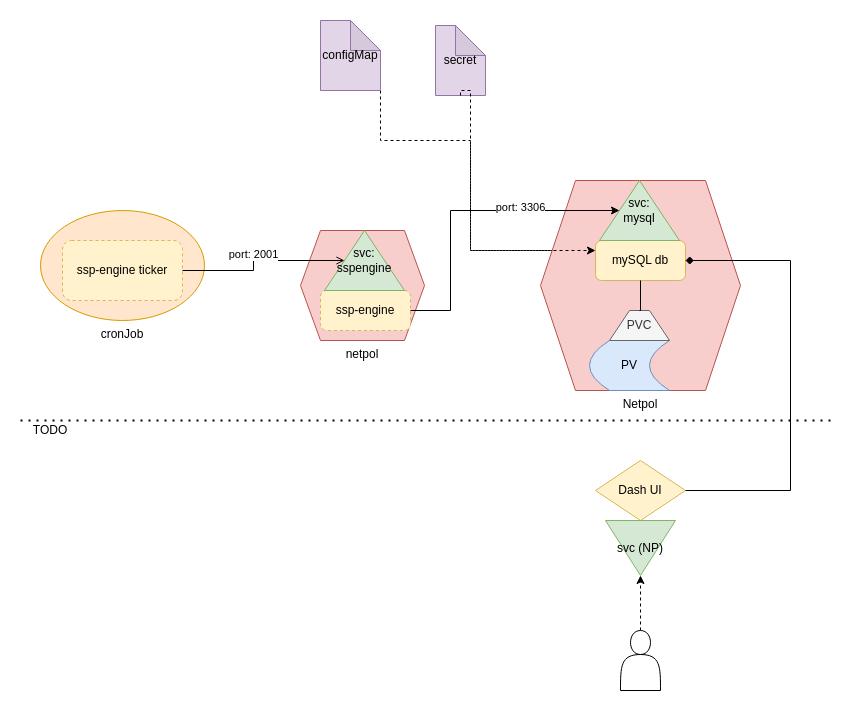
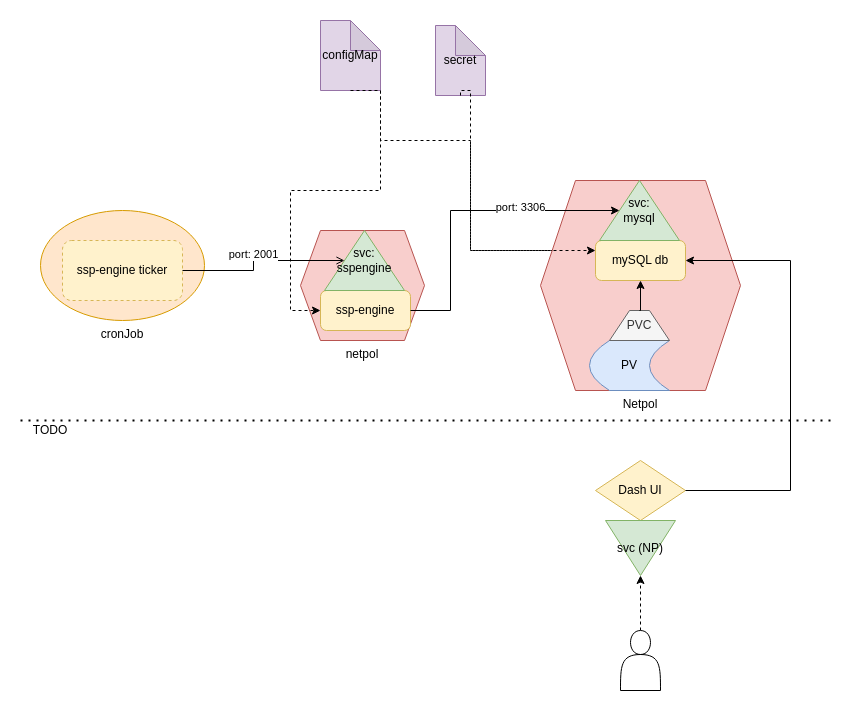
none -> (291, 194)
(694, 261) -> (693, 261)
(641, 286) -> (641, 288)
(366, 311) -> (366, 311)
